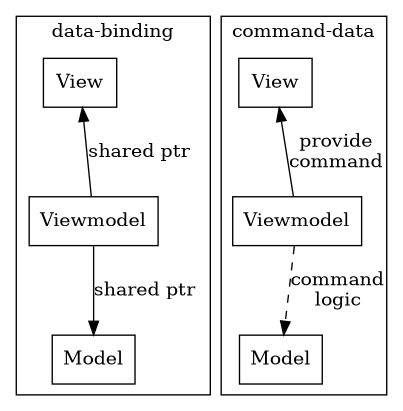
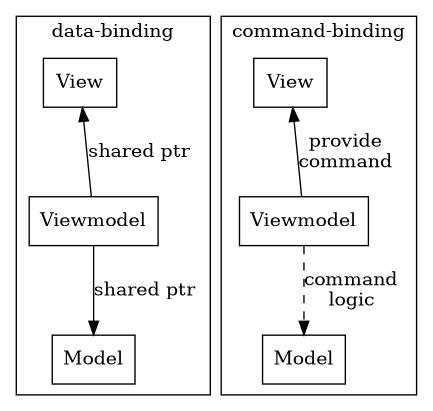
(304, 32) -> (319, 32)
